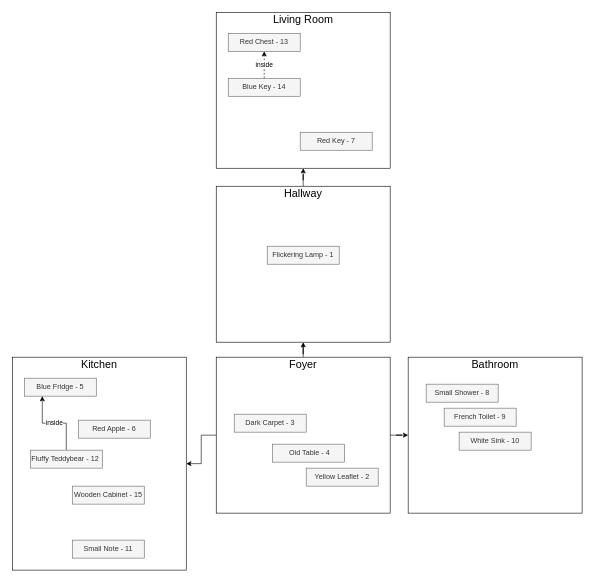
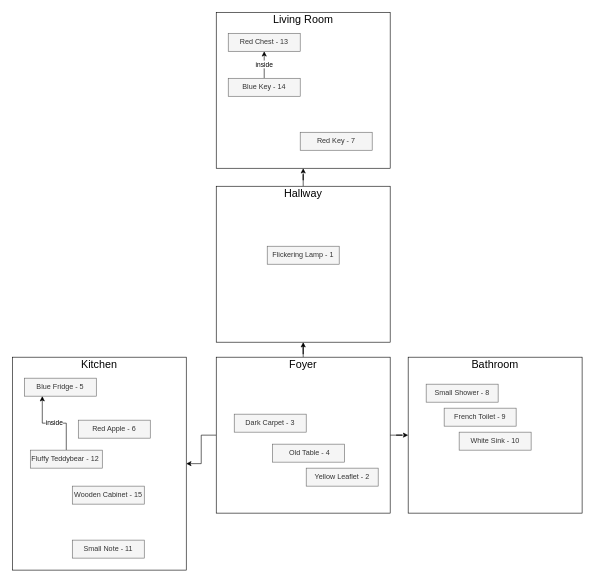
(264, 66) -> (264, 66)
